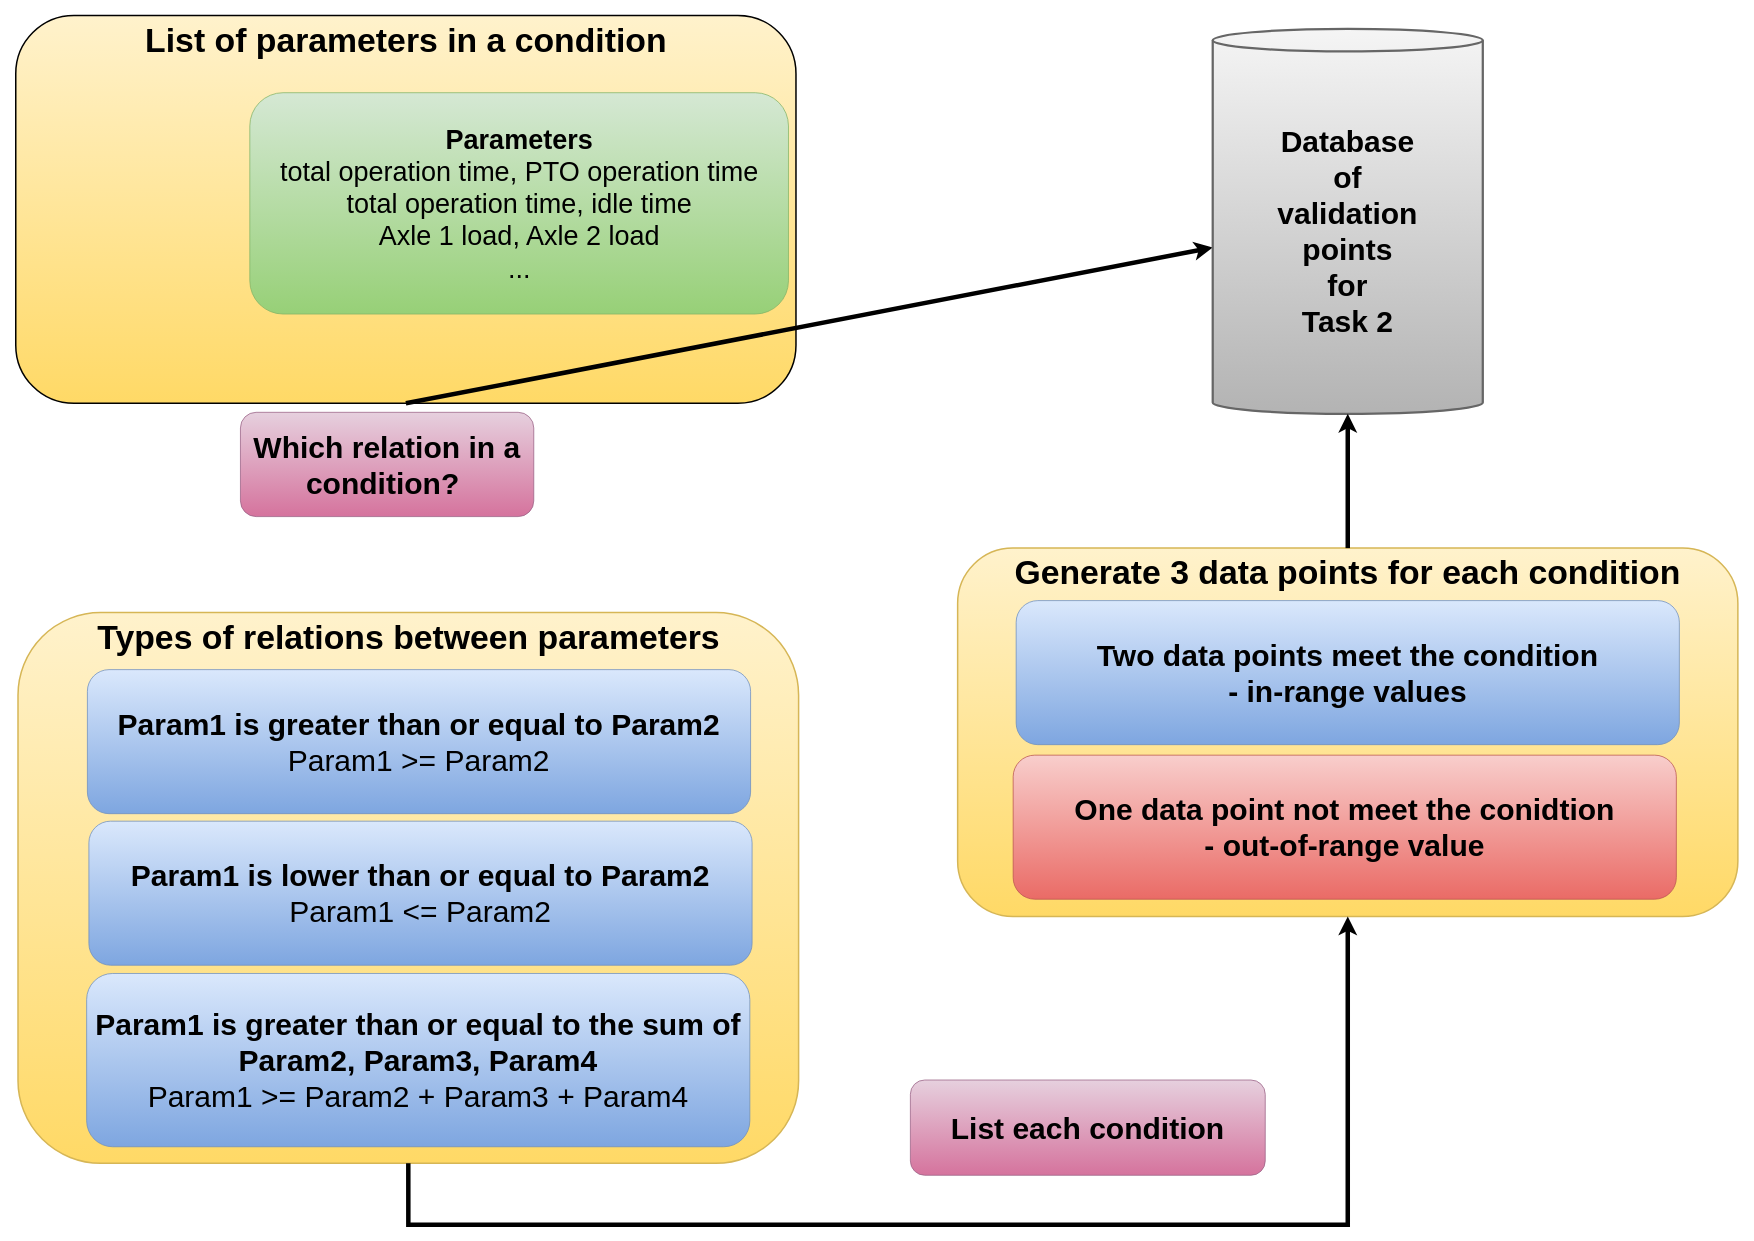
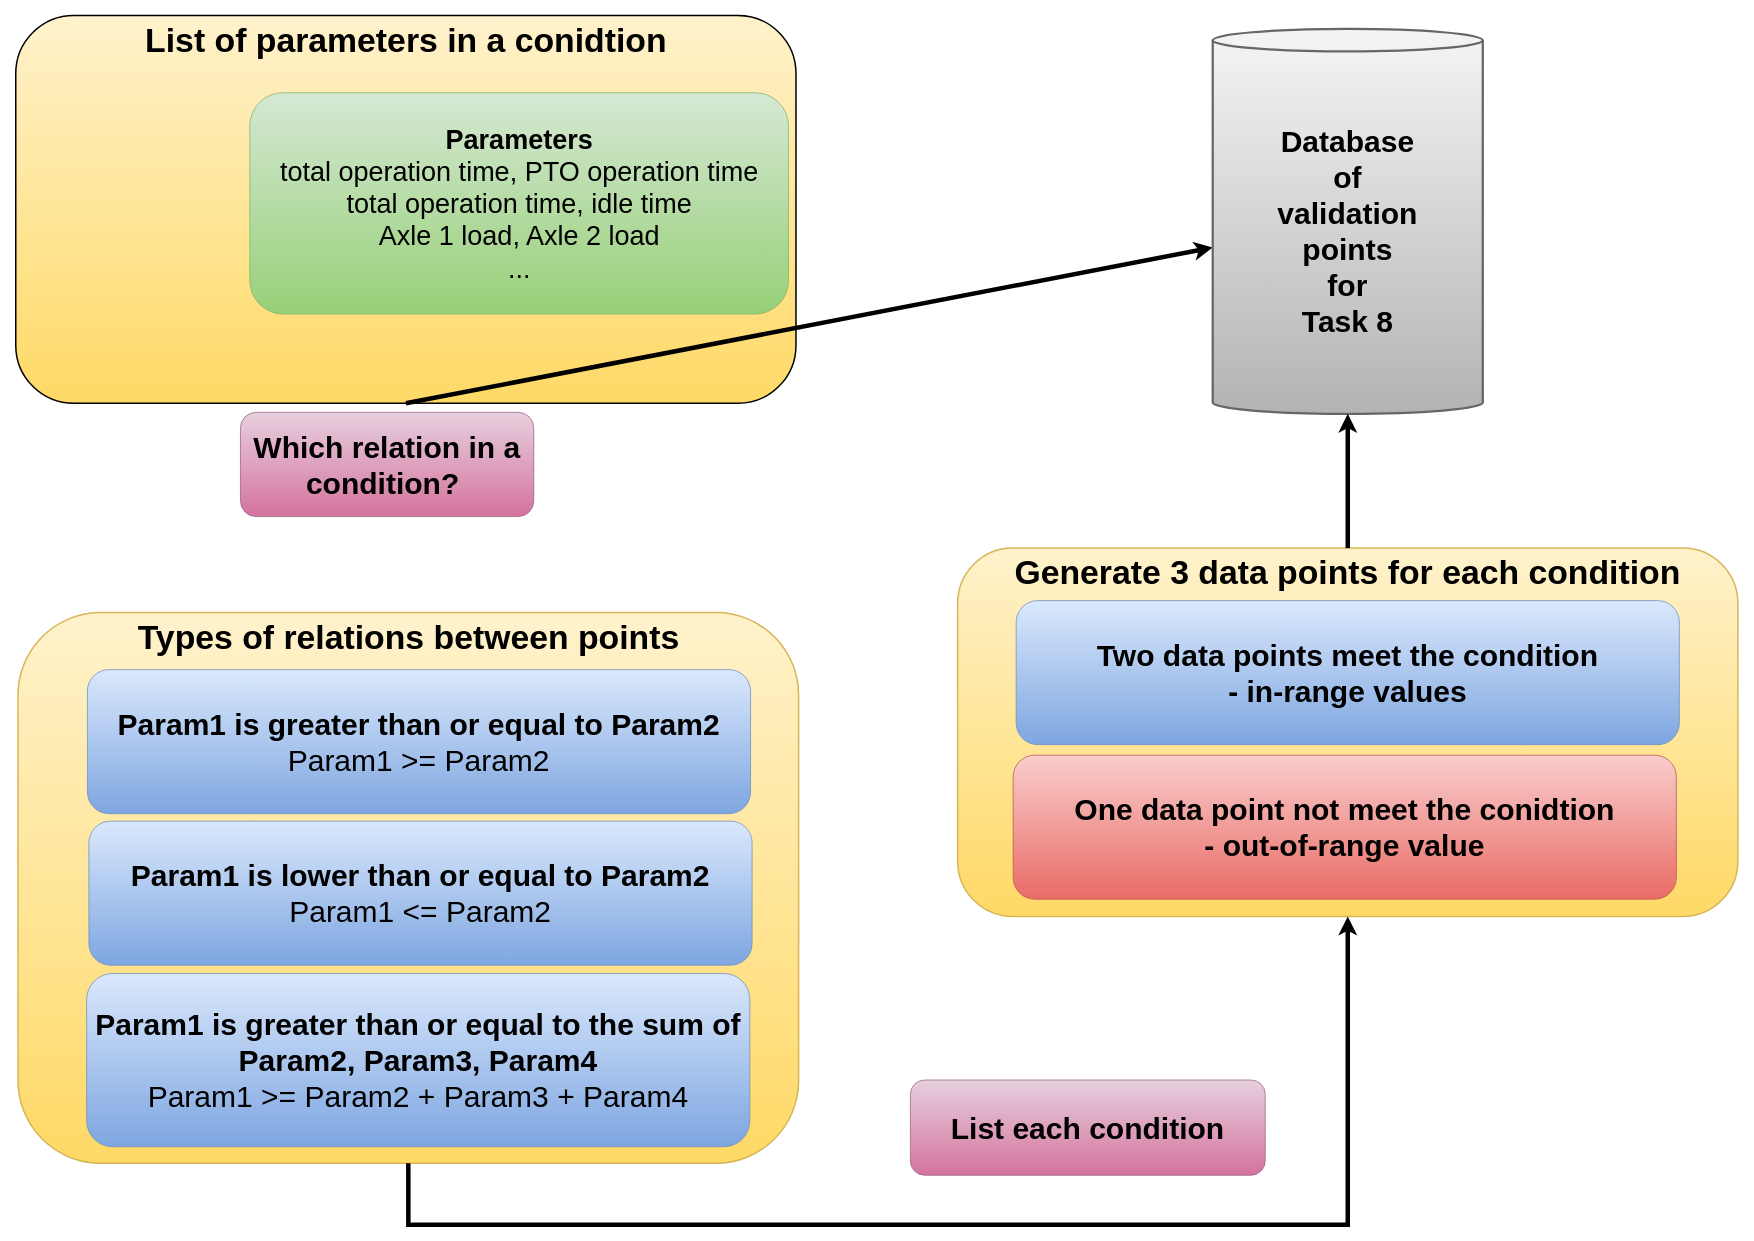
(406, 26) -> (406, 26)
(1347, 231) -> (1347, 231)
(409, 623) -> (409, 623)
